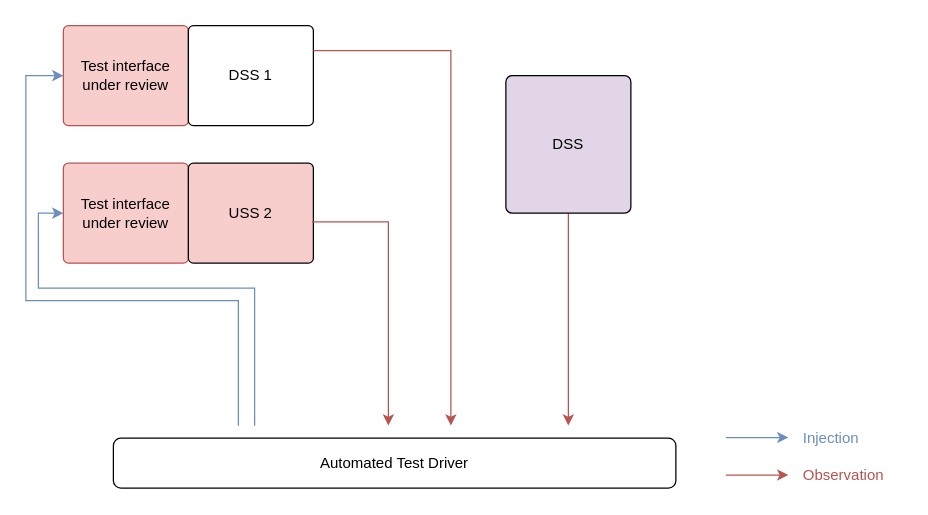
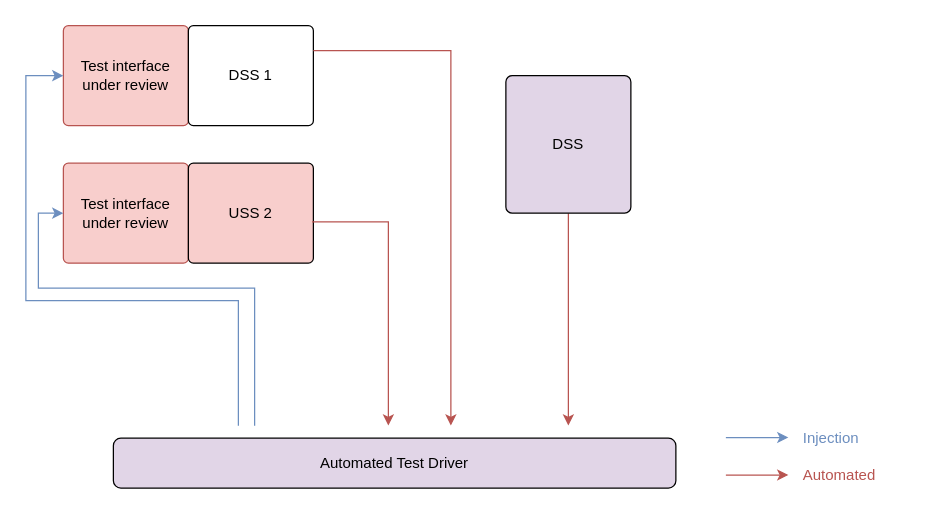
(394, 463) -> (394, 463)
(847, 476) -> (841, 476)
